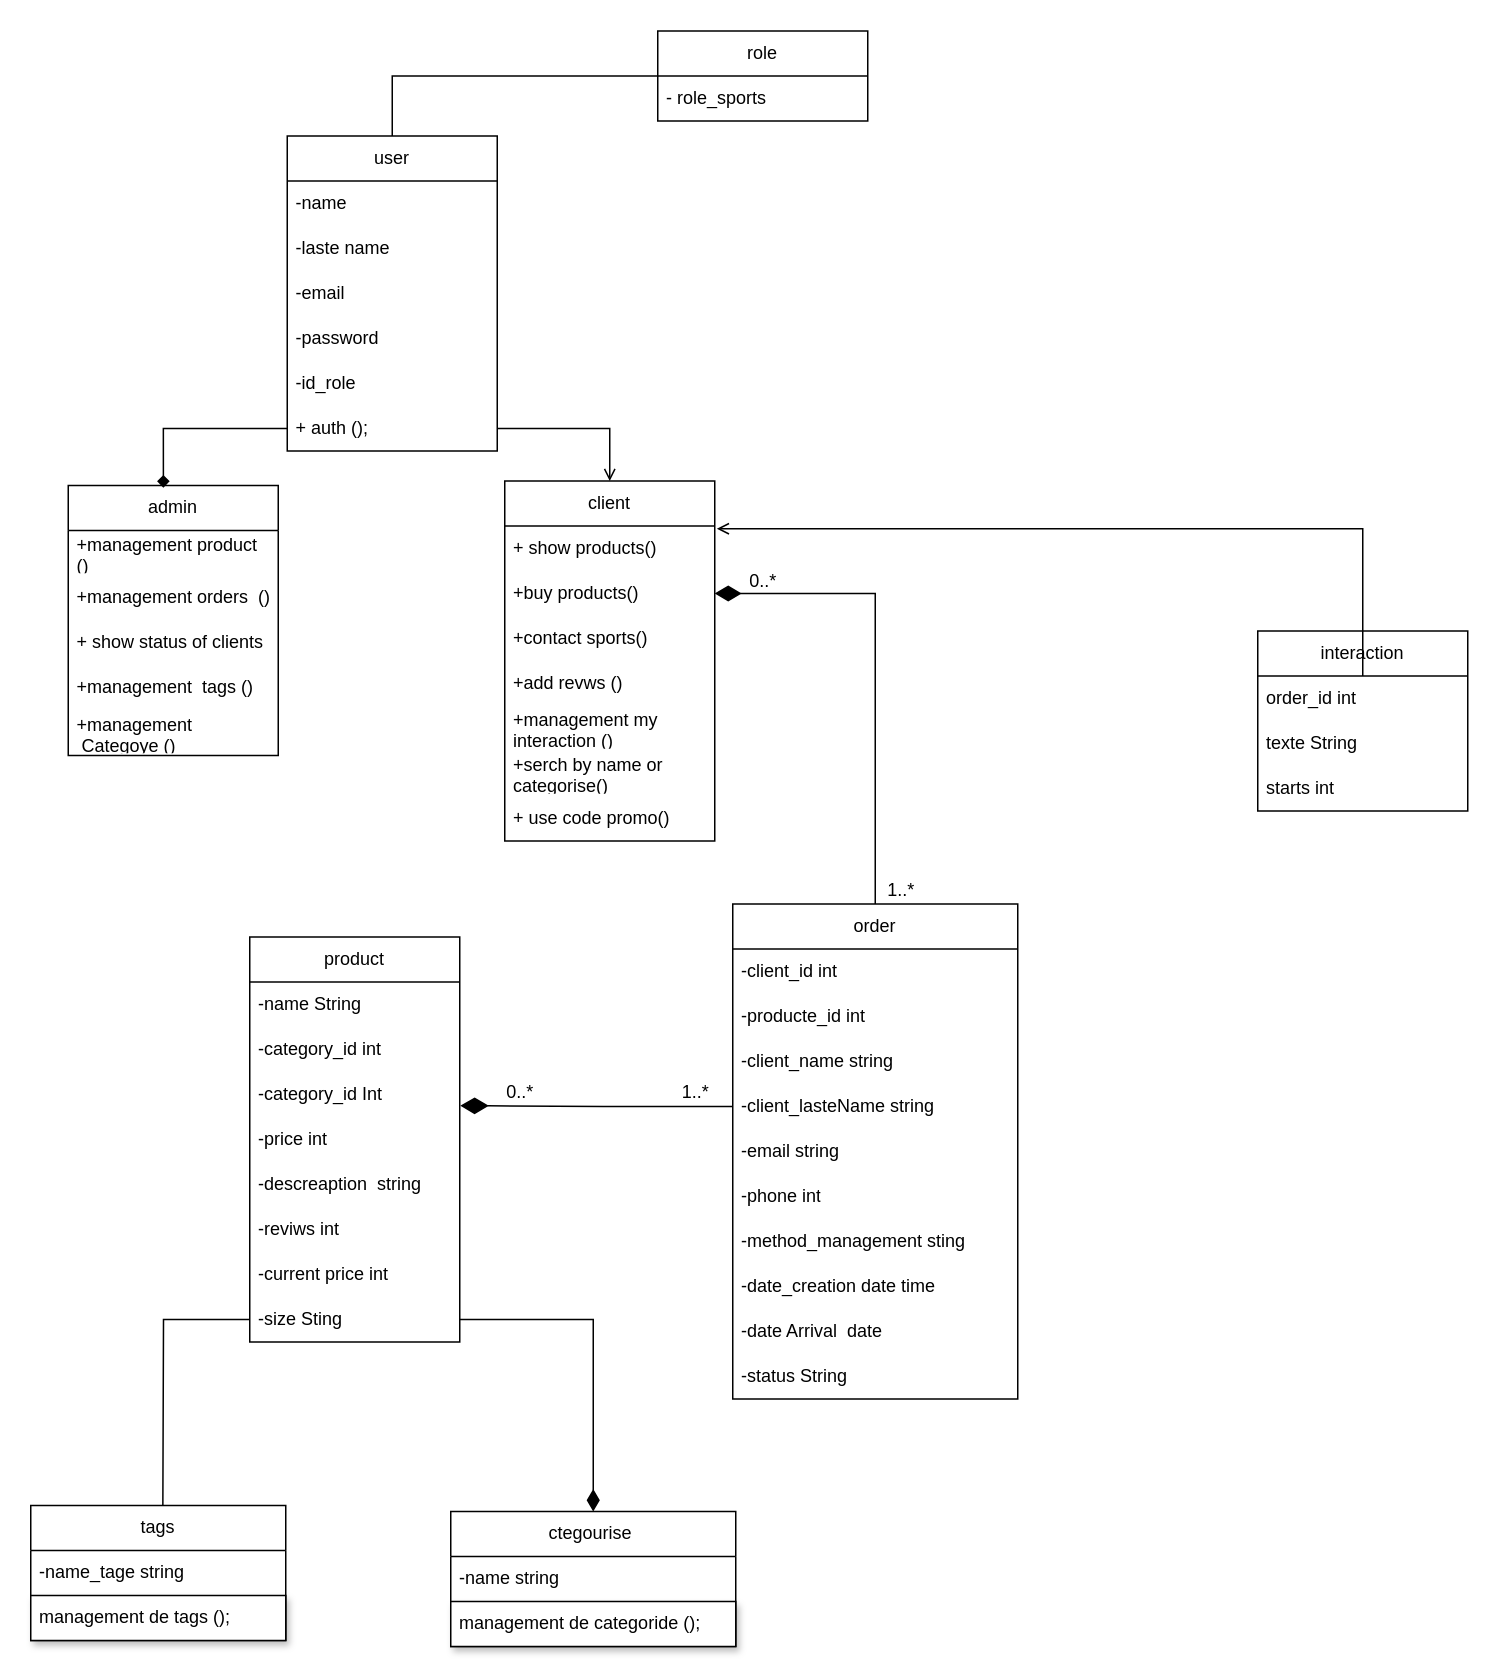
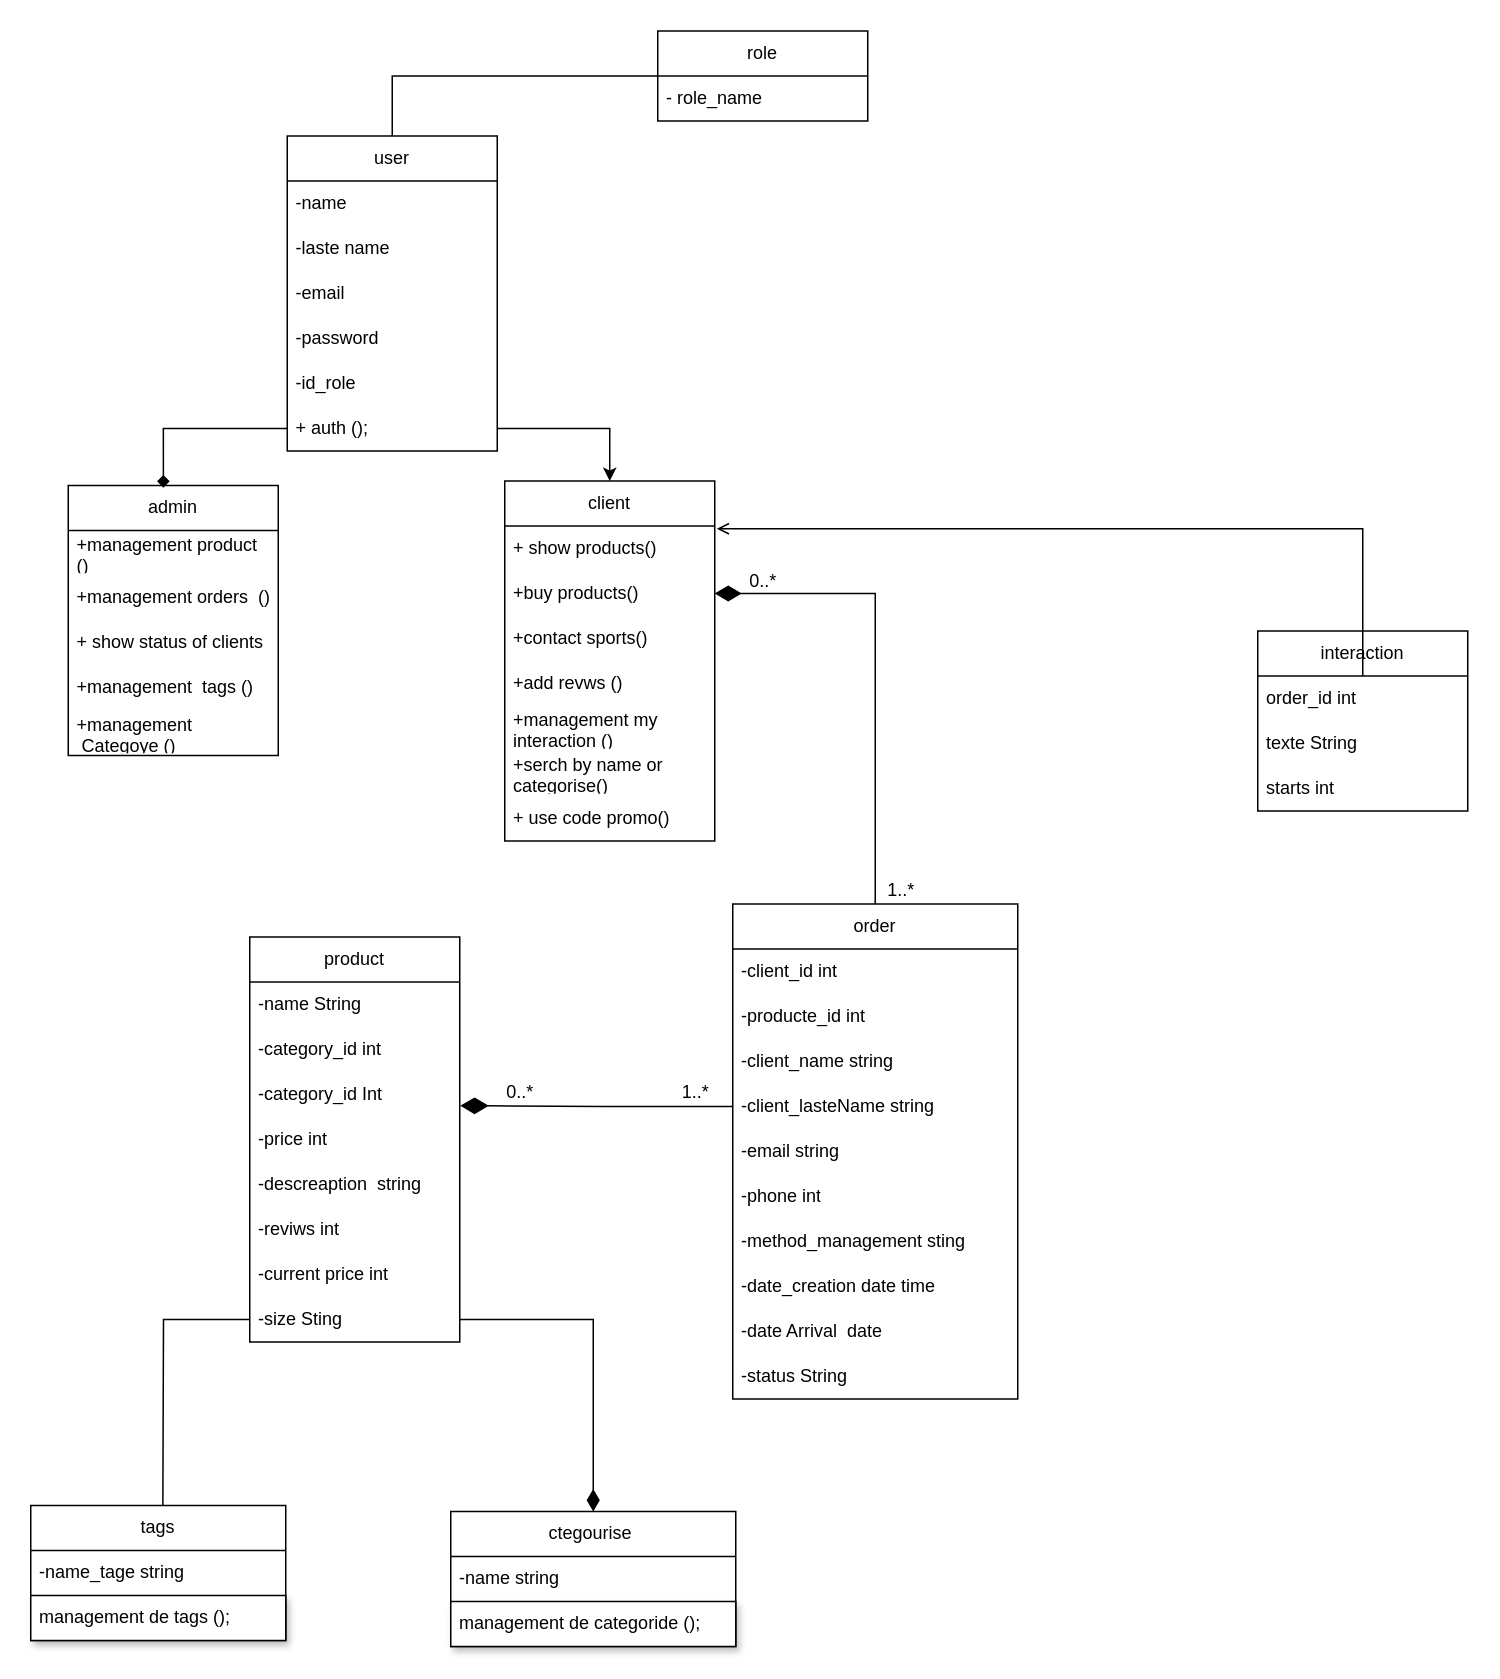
(728, 98) -> (718, 98)
(610, 471) -> (610, 469)
